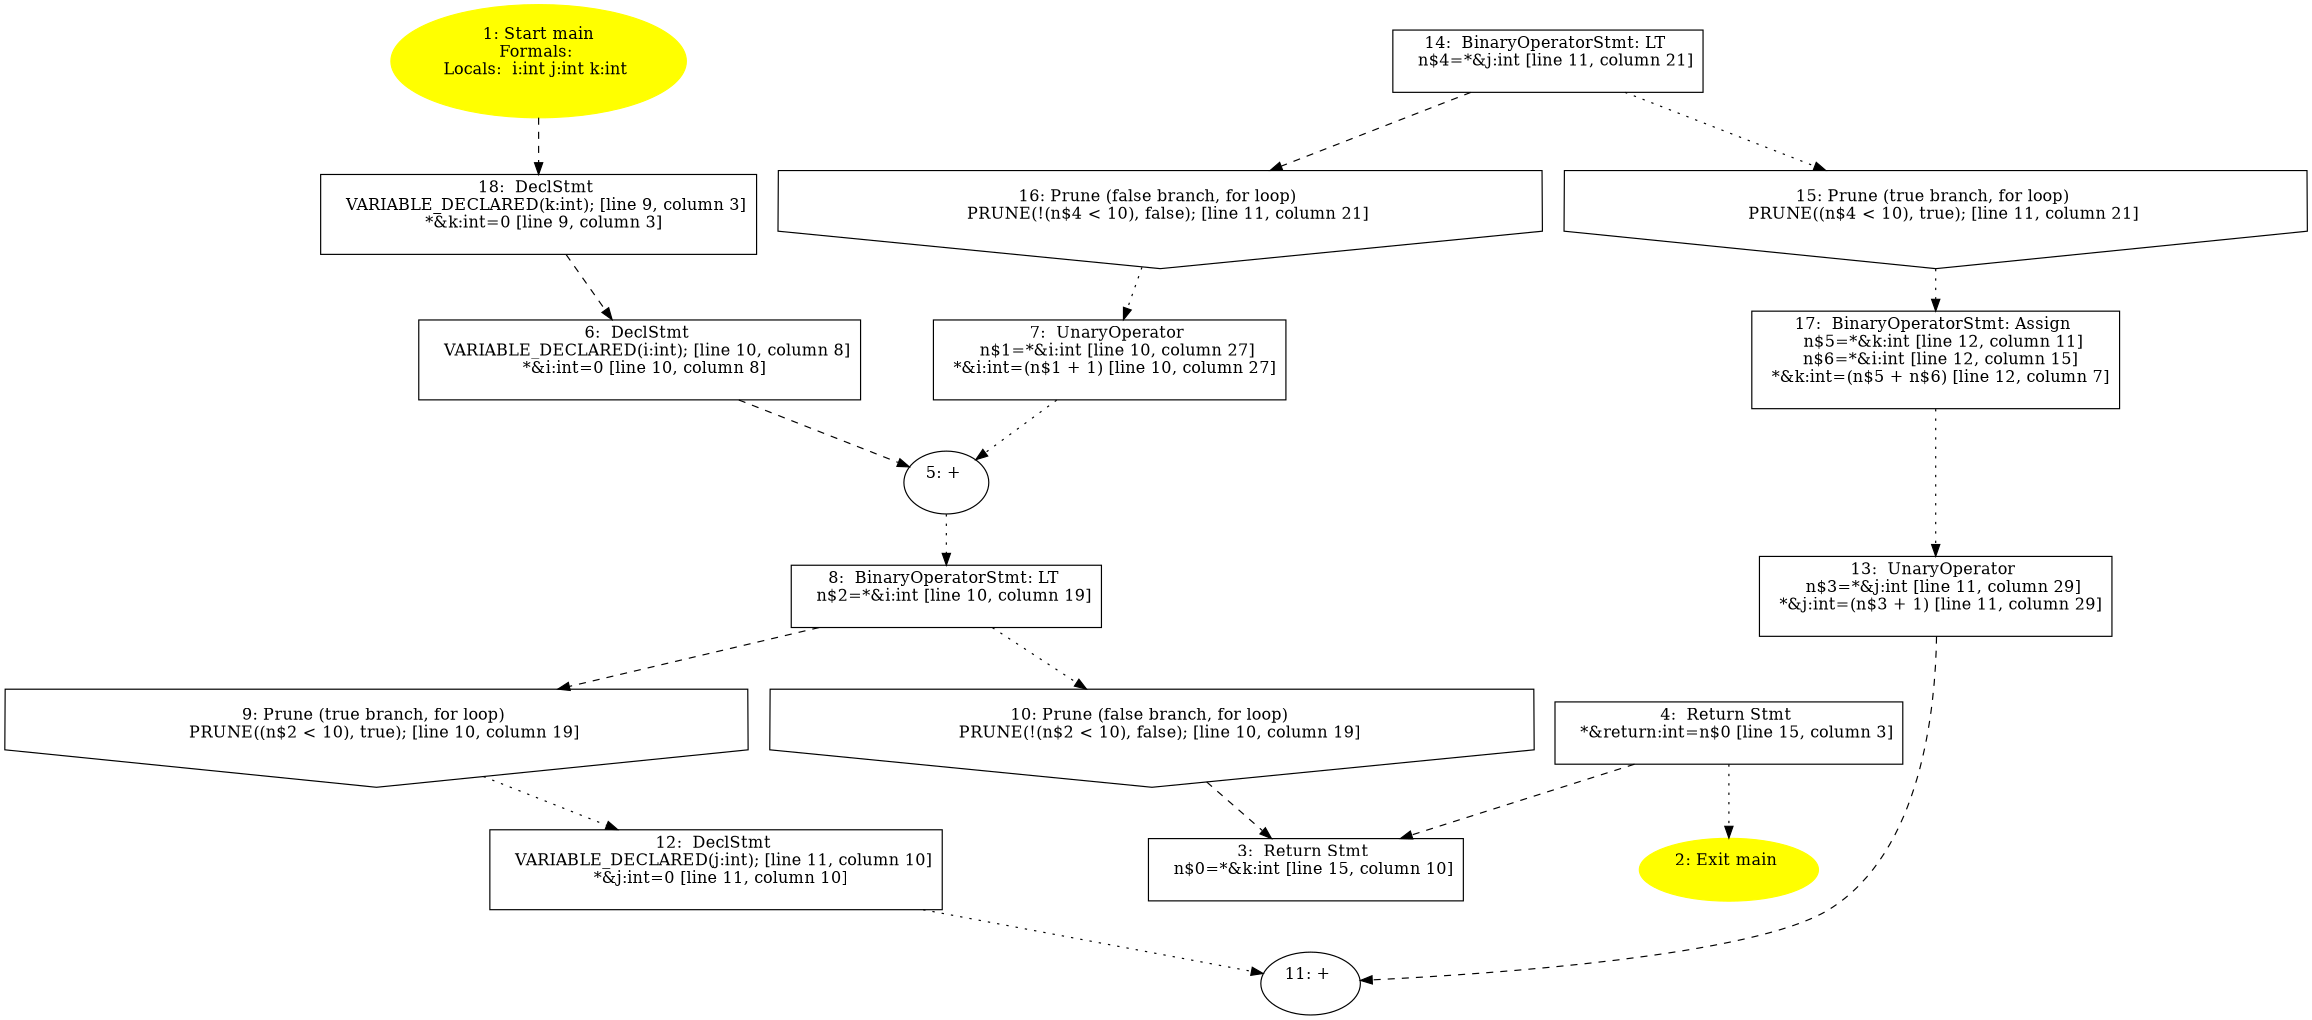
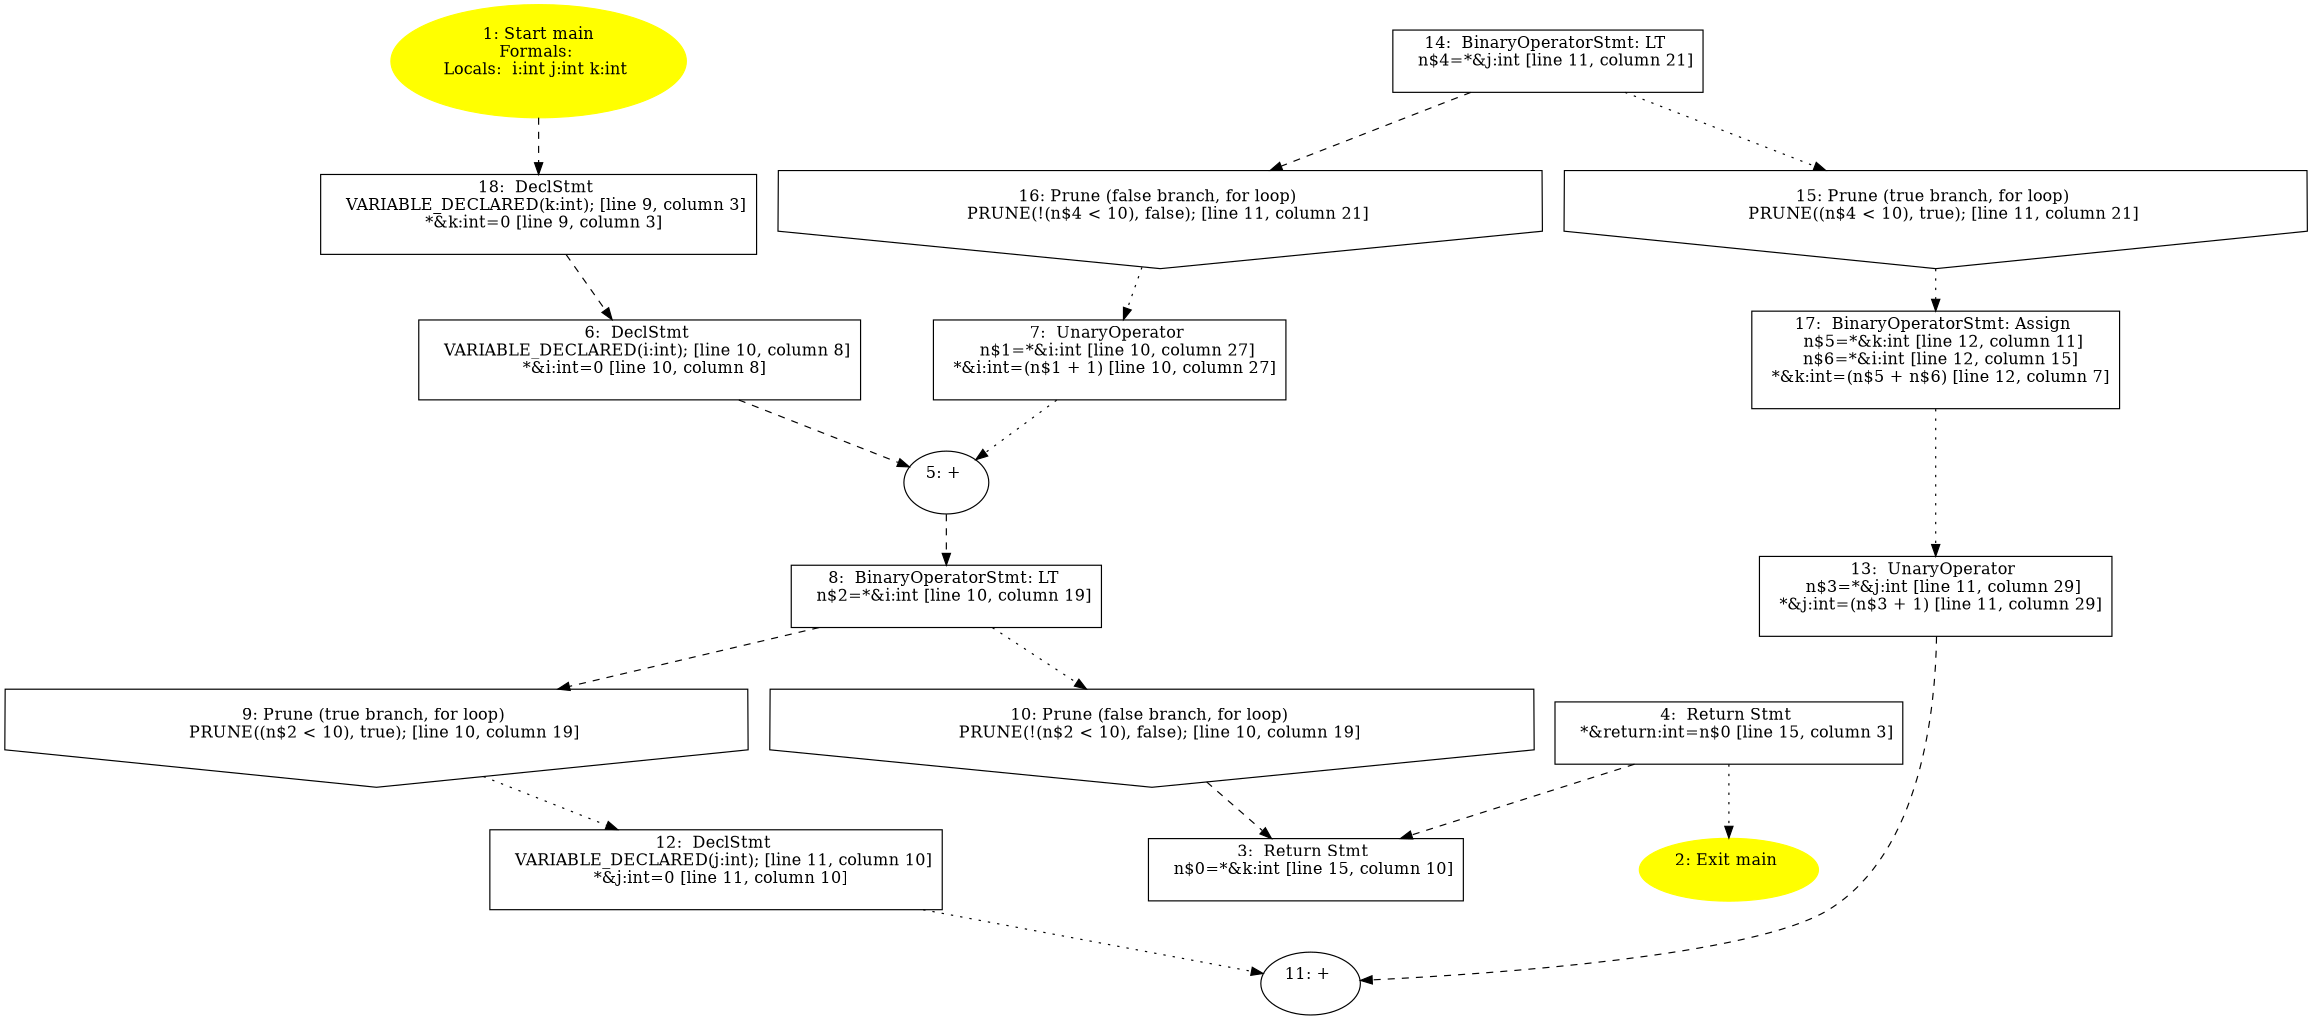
(946, 534) -> (946, 534)
